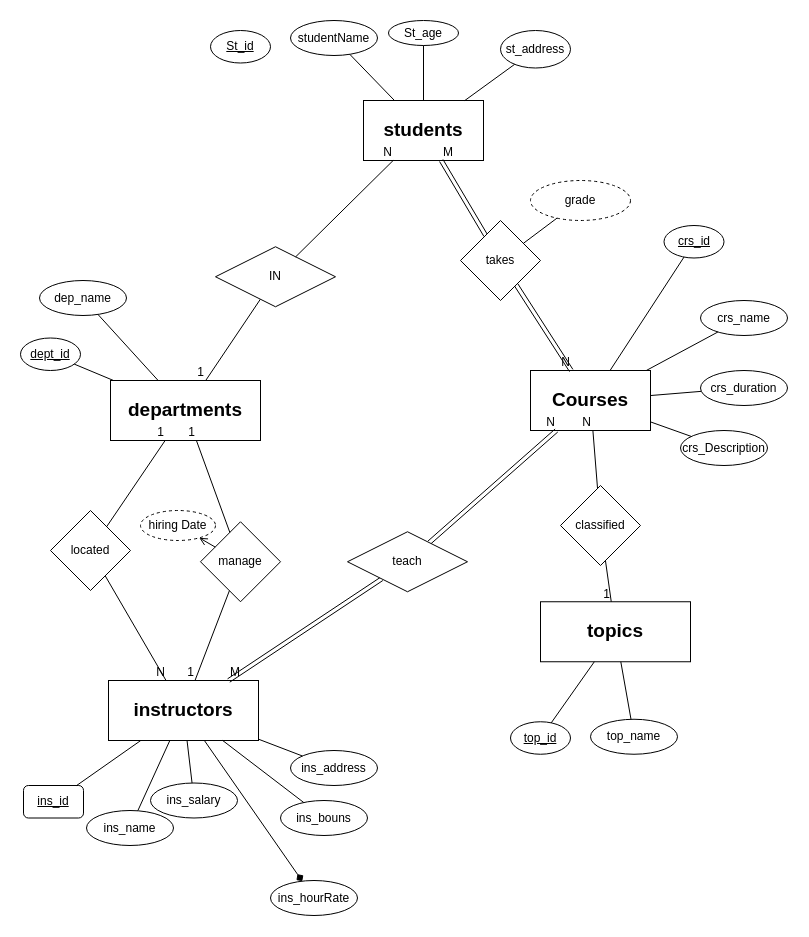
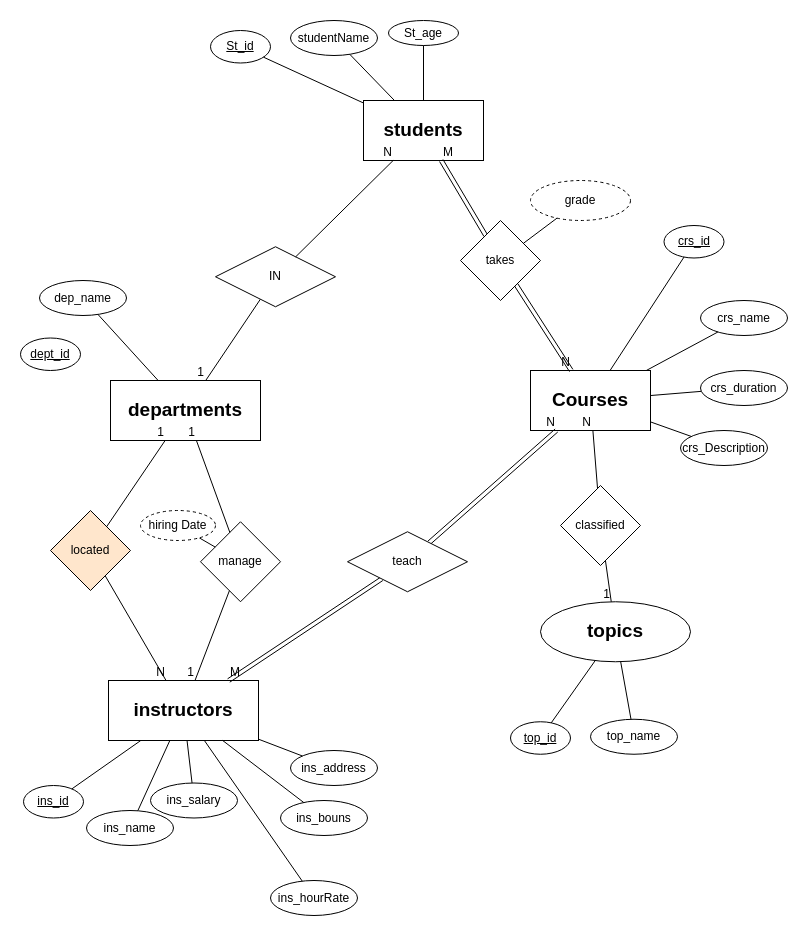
(536, 49) -> none
none -> (314, 80)
(489, 83) -> none
(94, 372) -> none
(204, 540) -> (203, 540)
(91, 551) -> (91, 551)
(616, 632) -> (616, 632)
(54, 802) -> (54, 802)
(297, 873) -> (299, 876)
